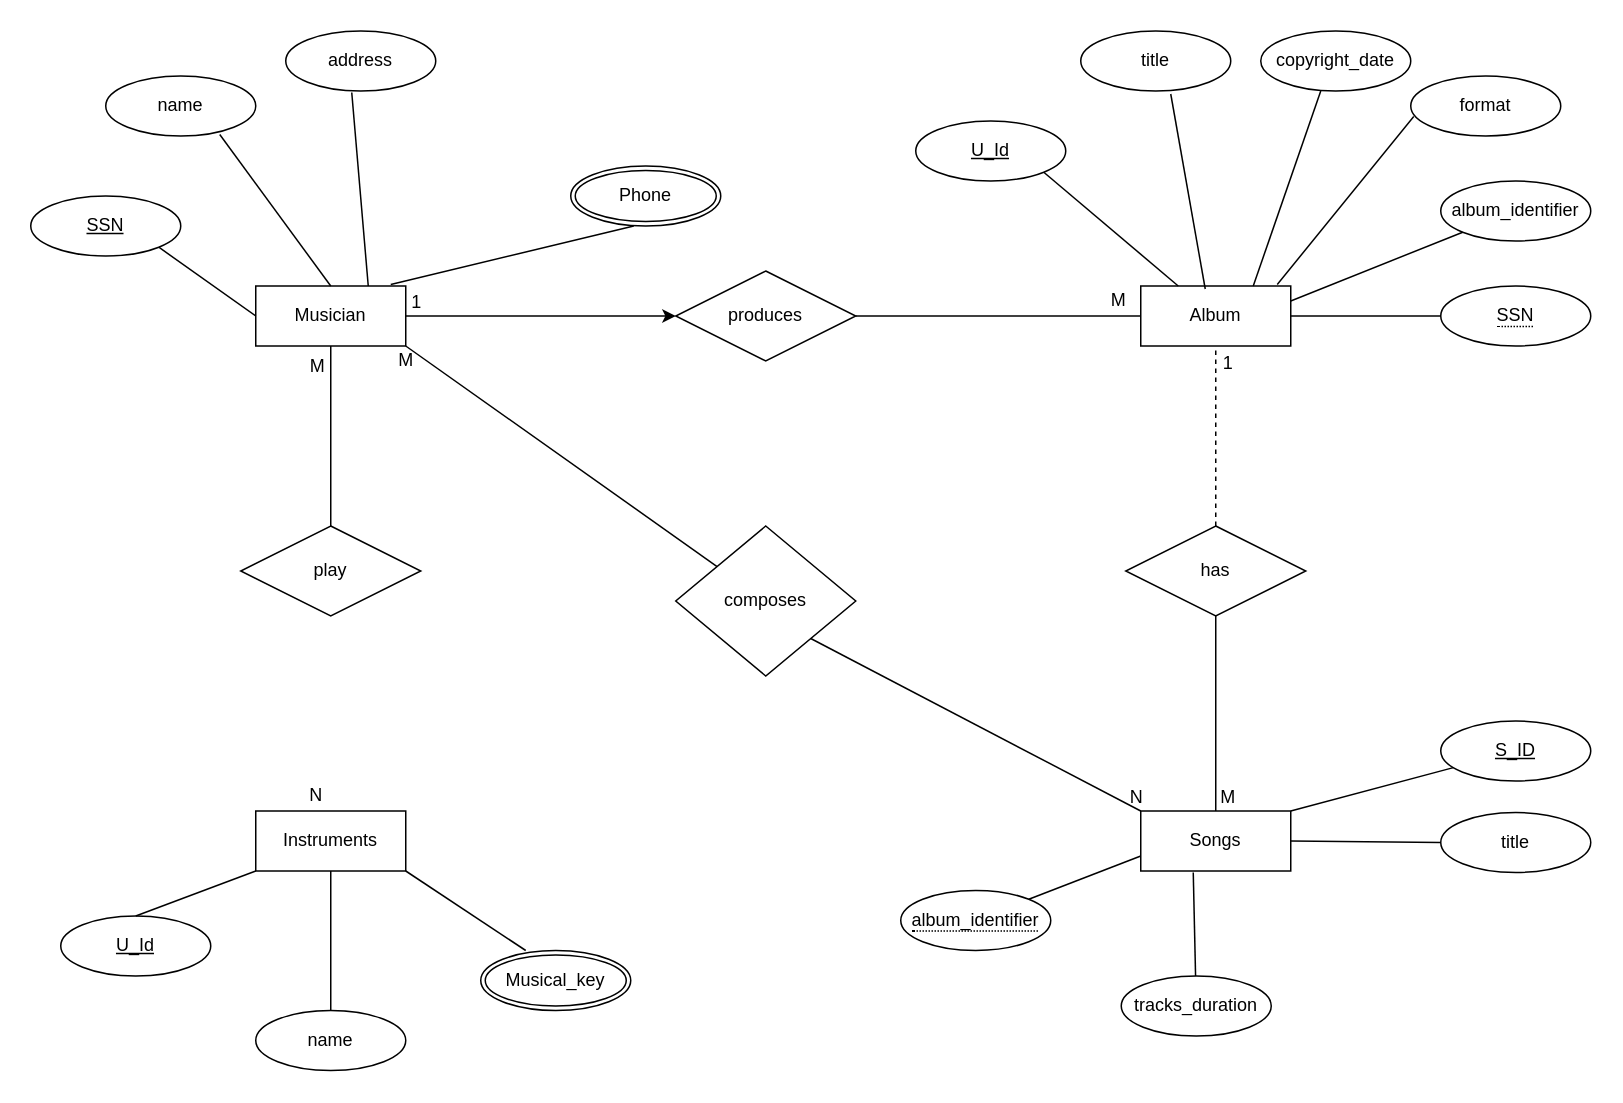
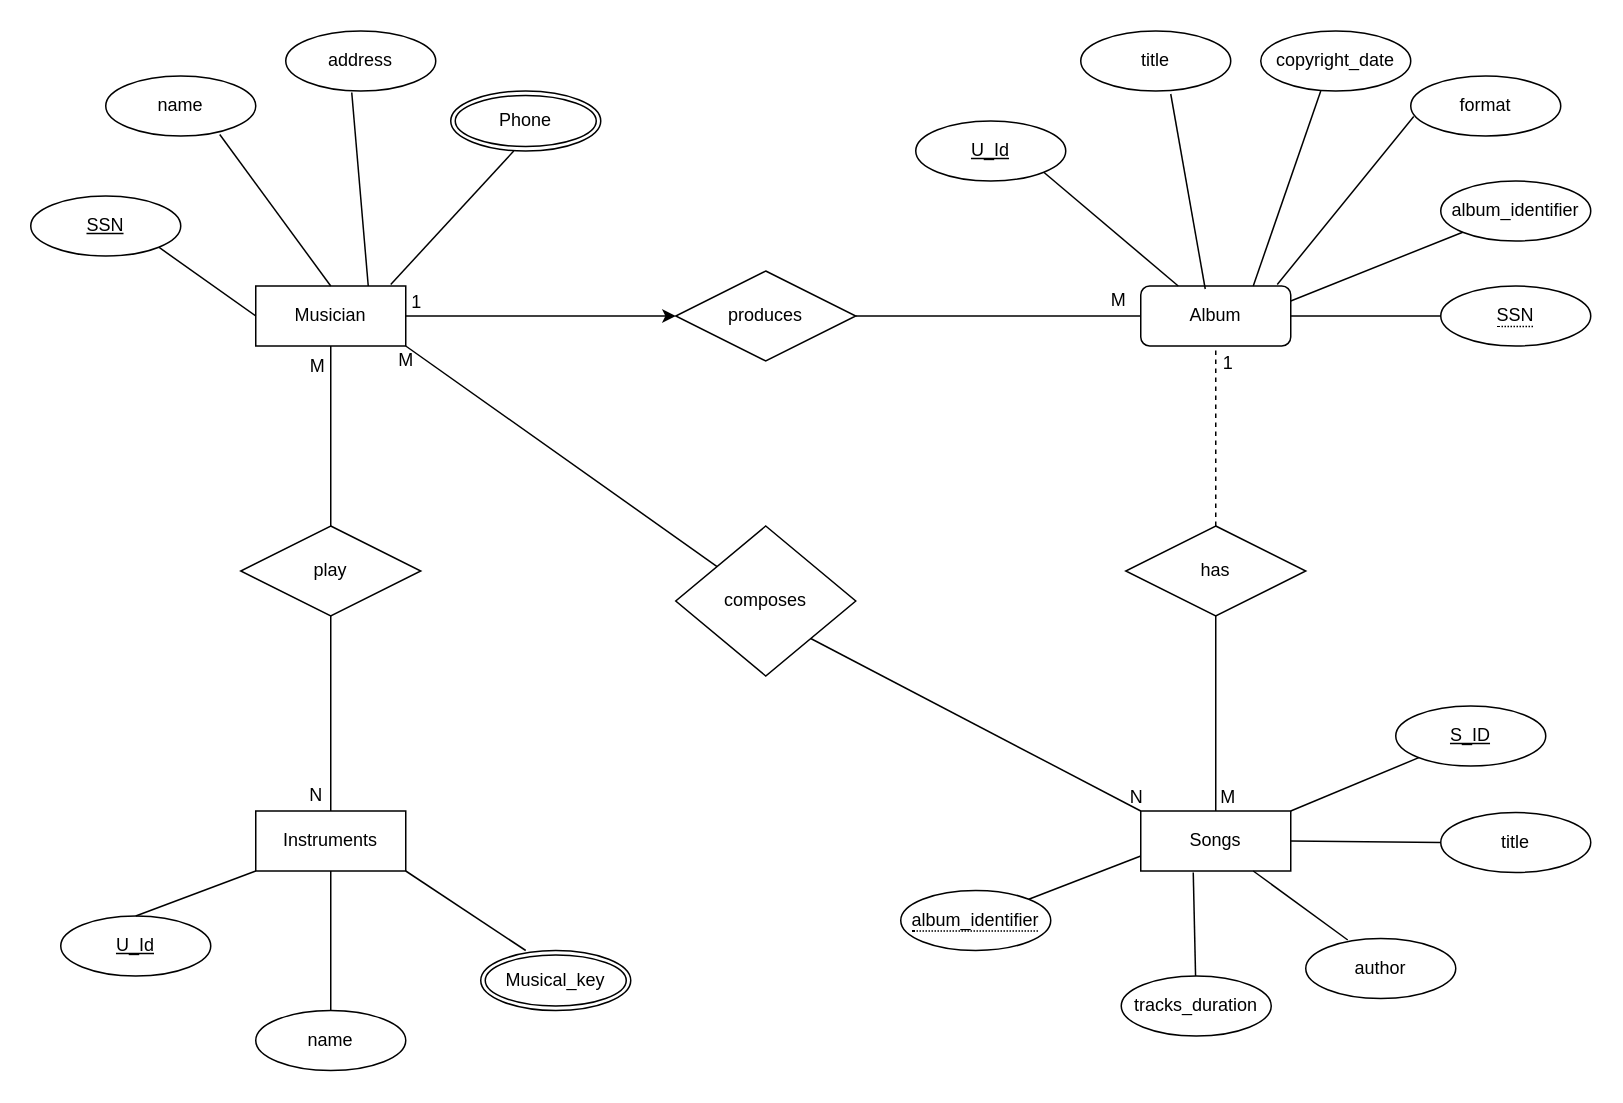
(646, 196) -> (526, 121)
(1216, 316) -> (1216, 316)
none -> (331, 714)
(1516, 751) -> (1471, 736)
none -> (1300, 905)
none -> (1381, 968)
